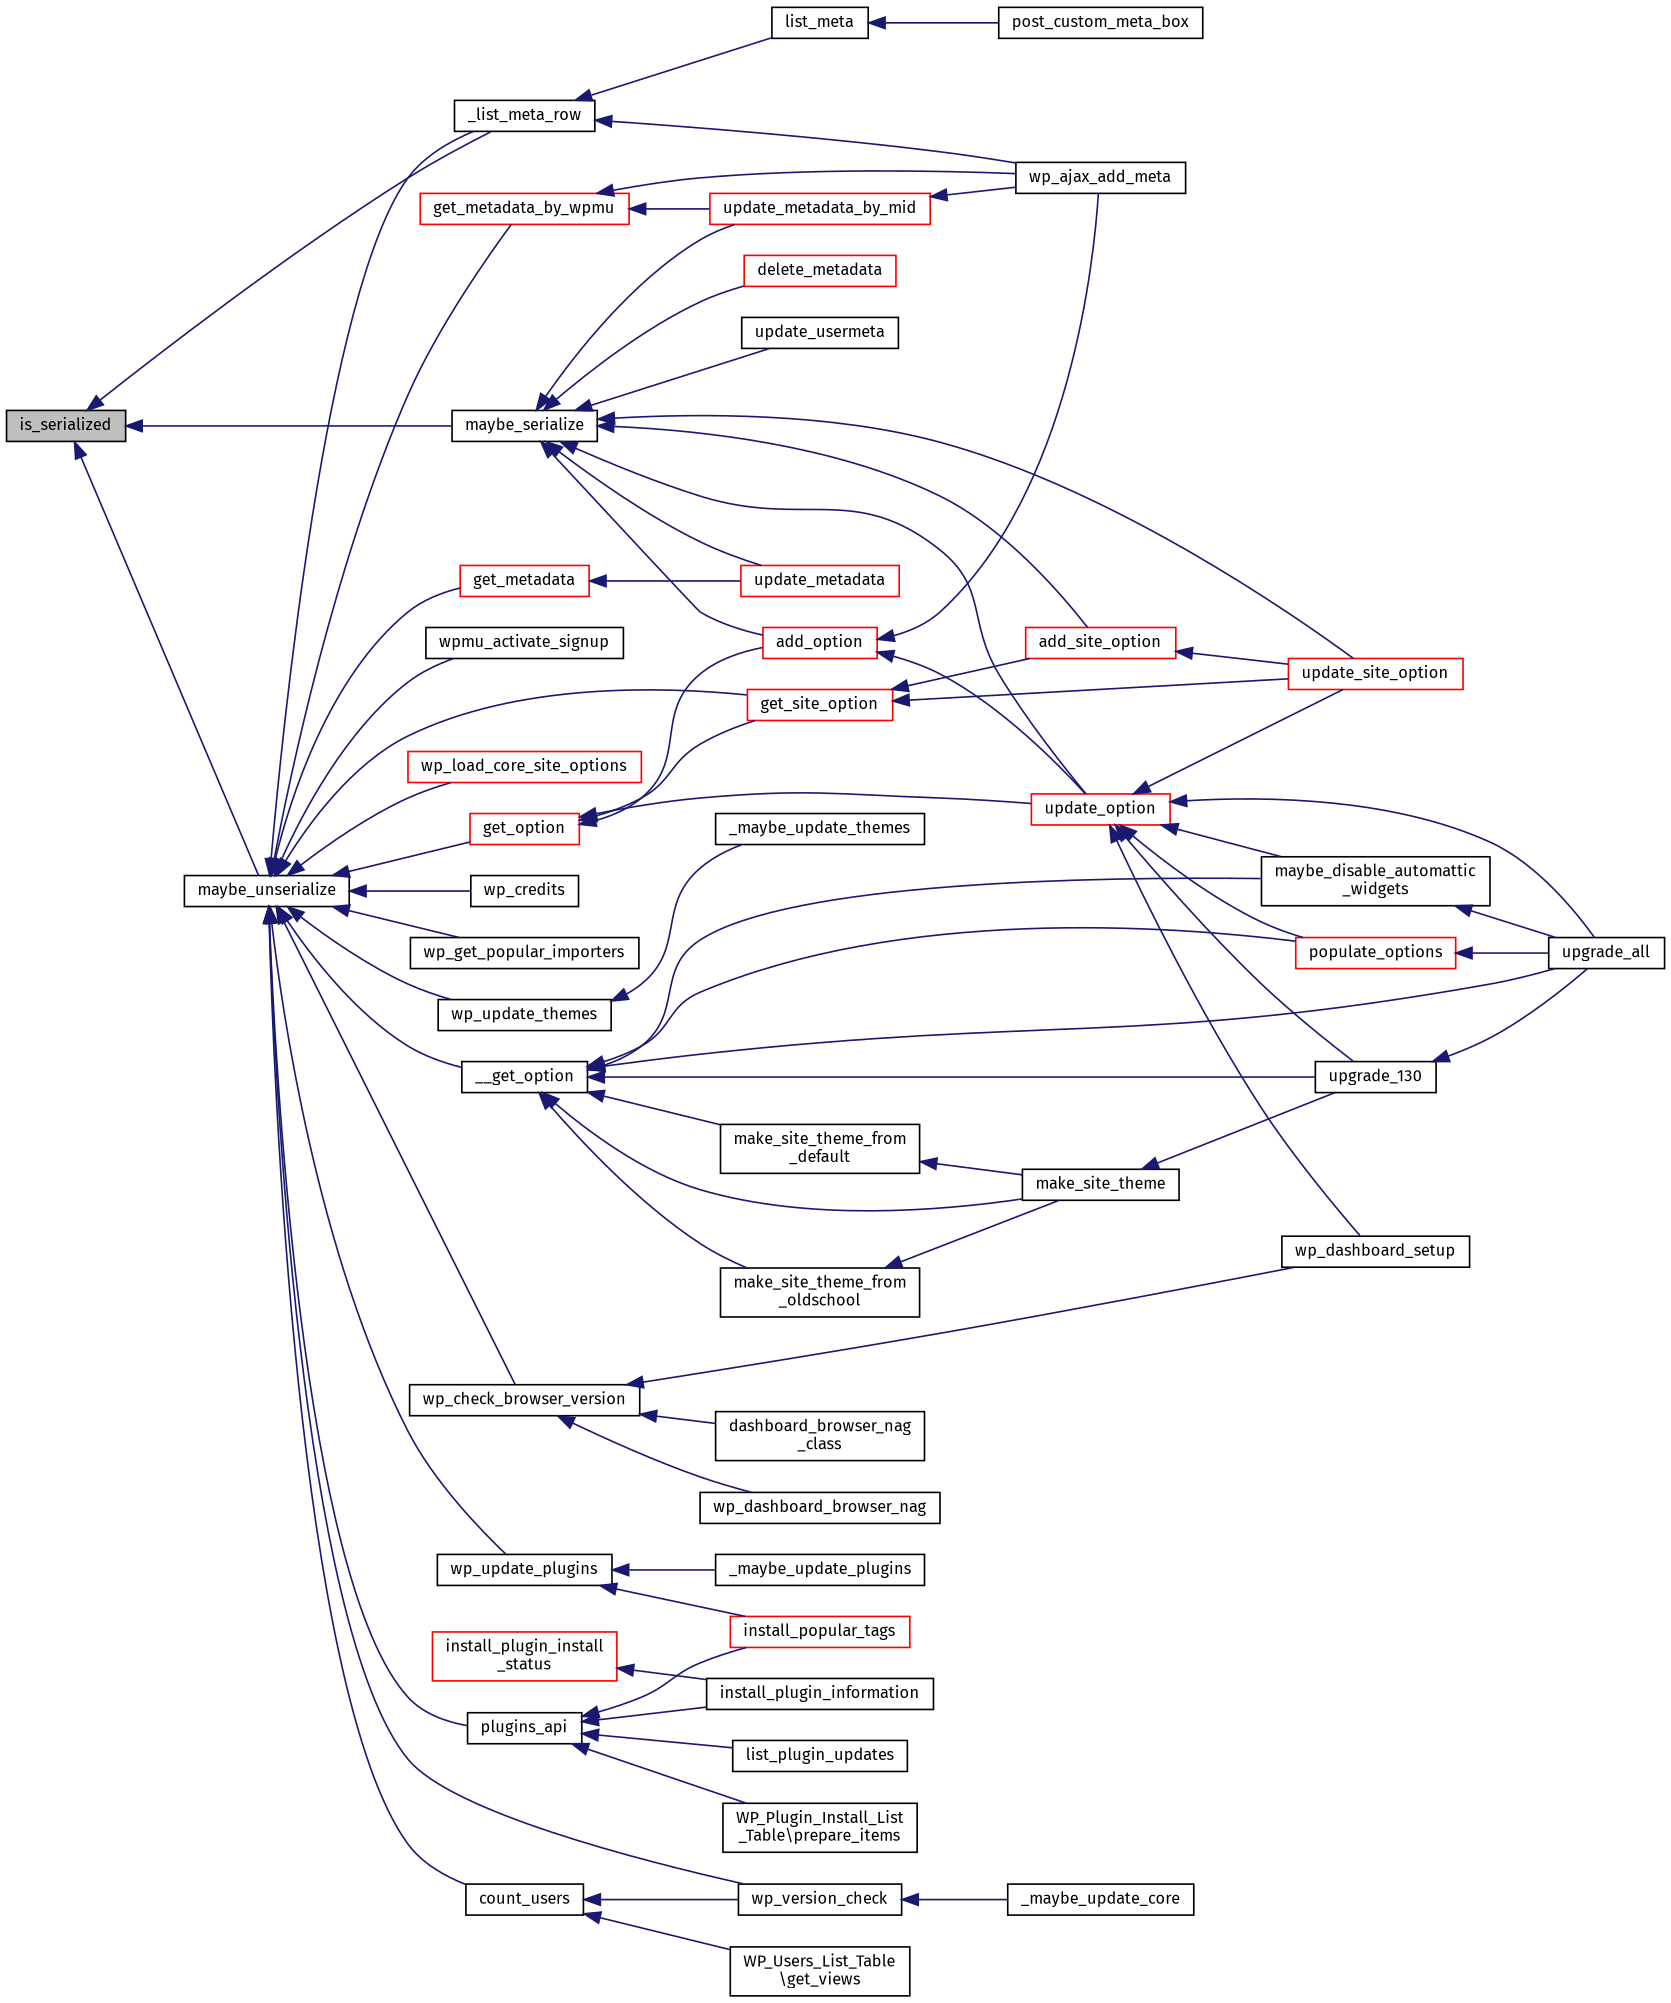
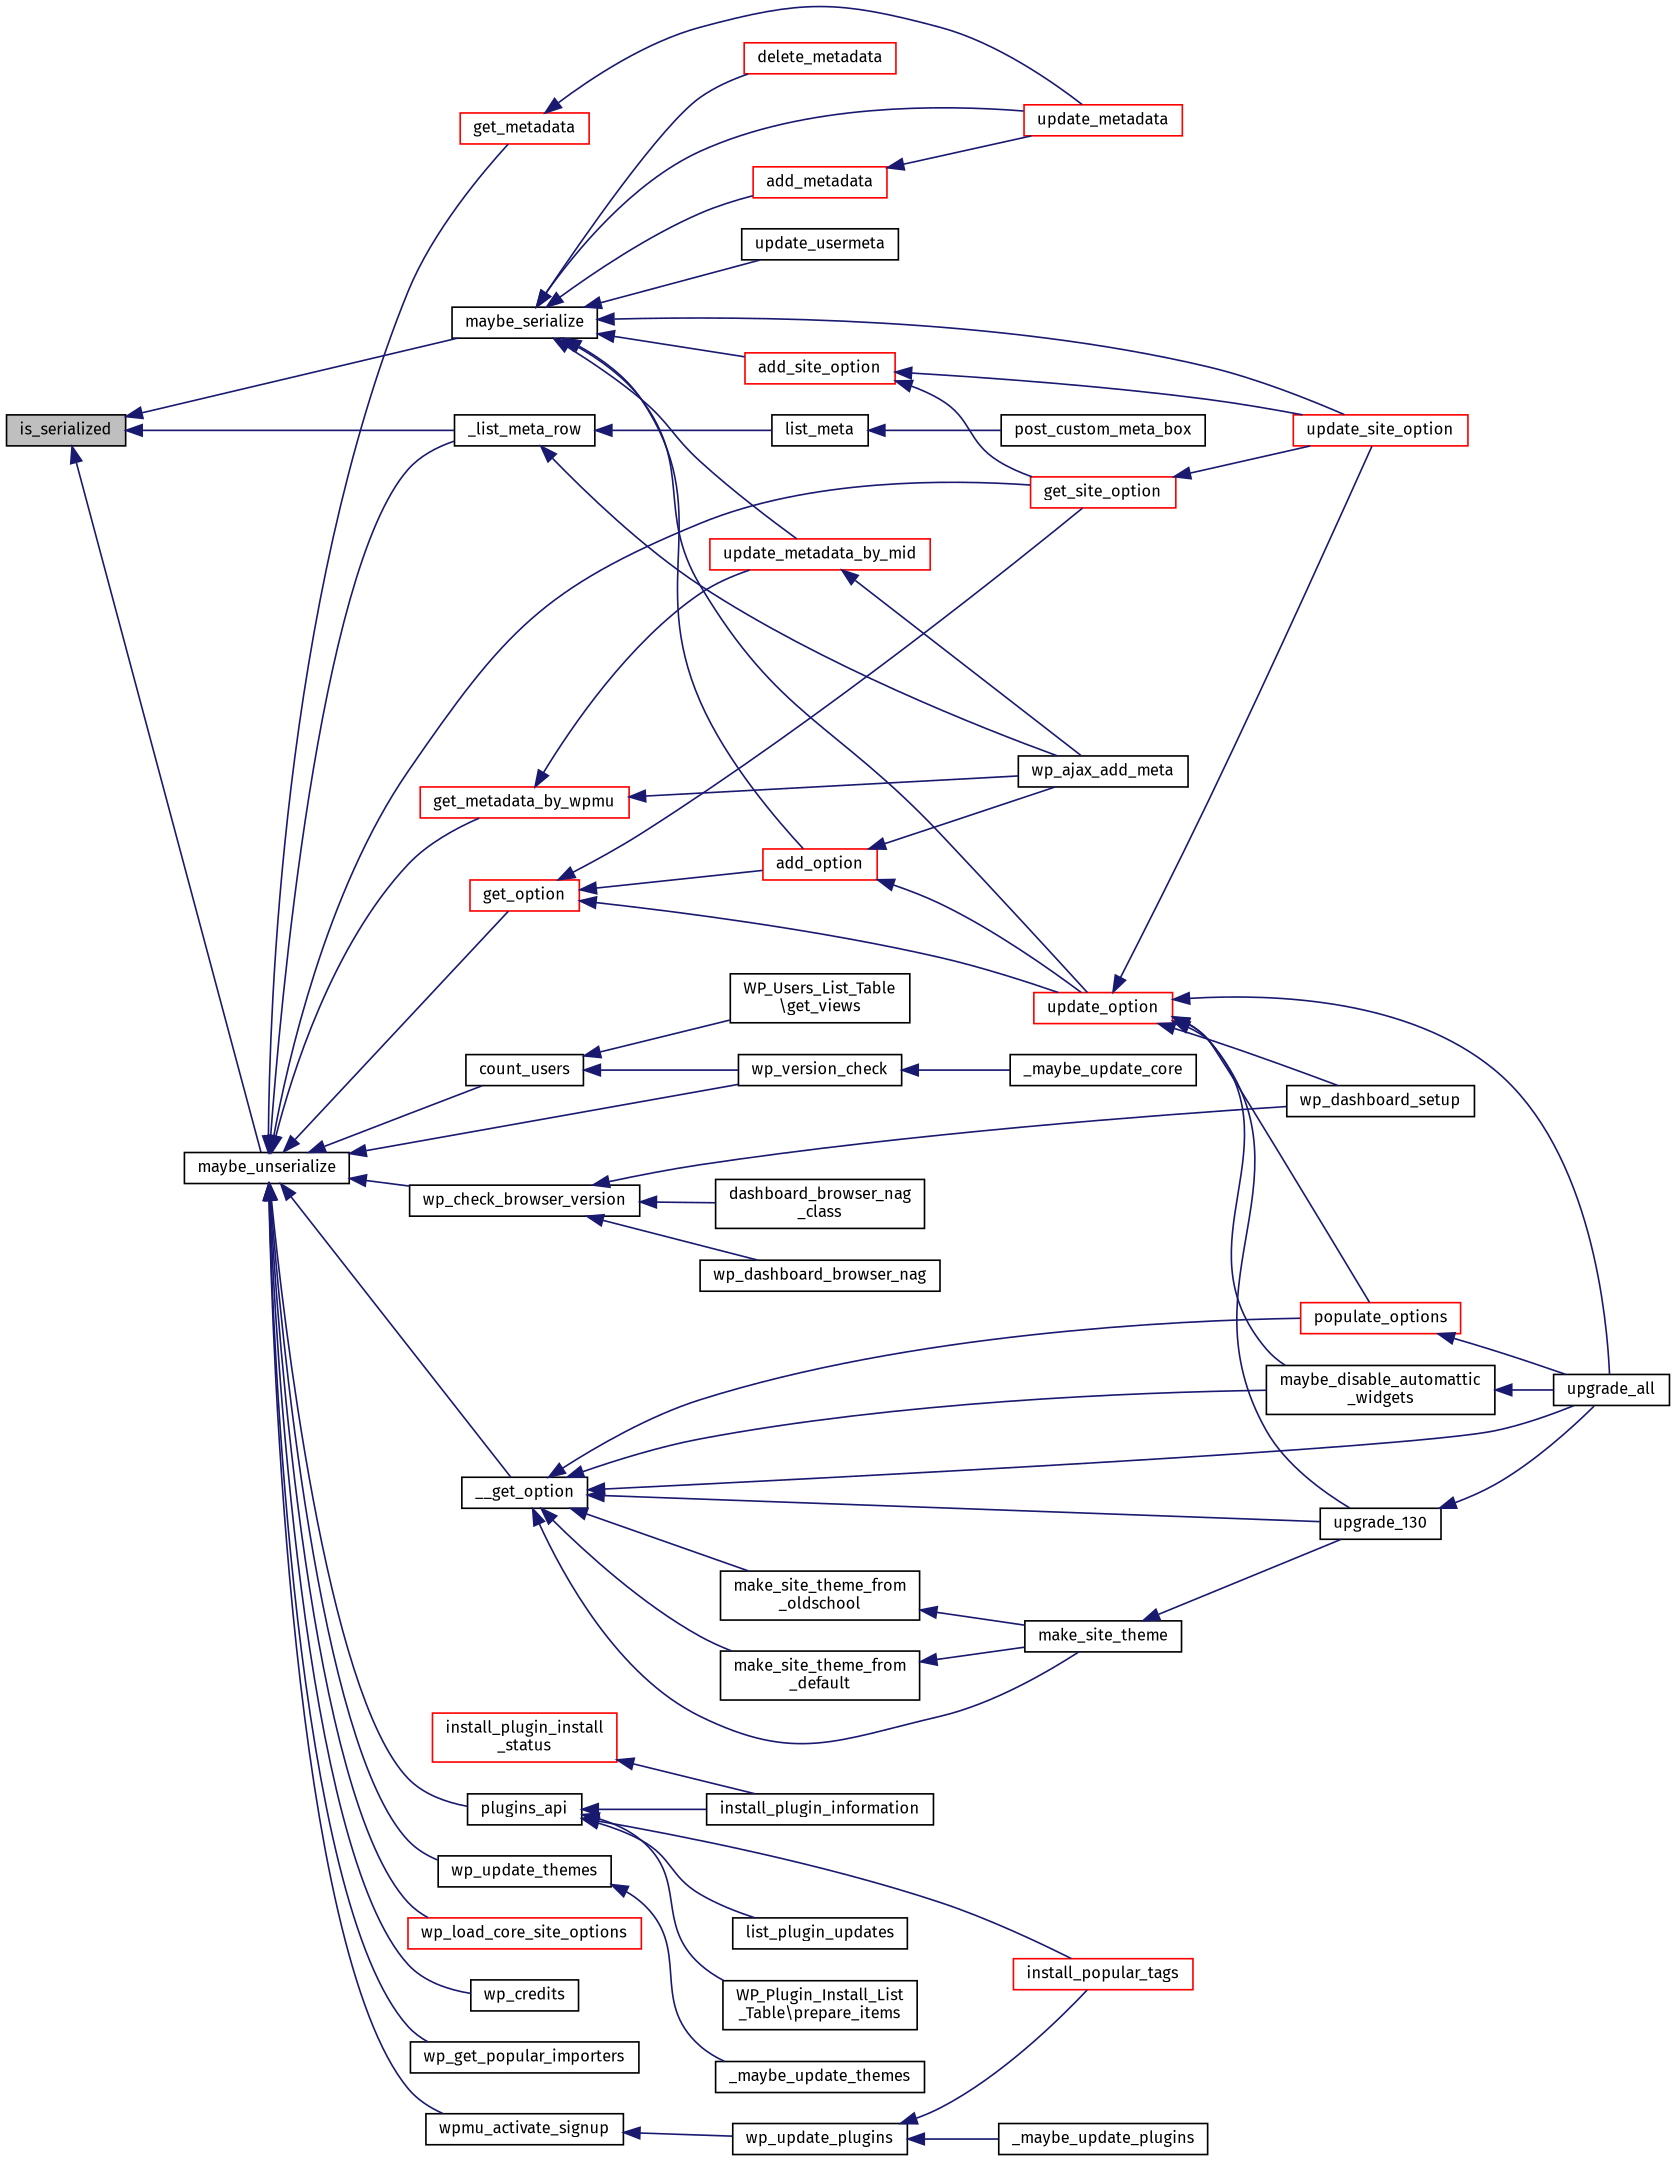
none -> (820, 182)
(969, 672) -> (977, 442)
(341, 1259) -> (686, 2135)
